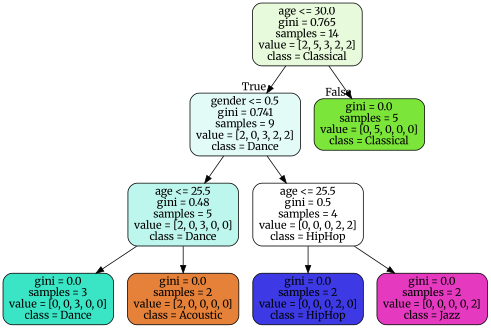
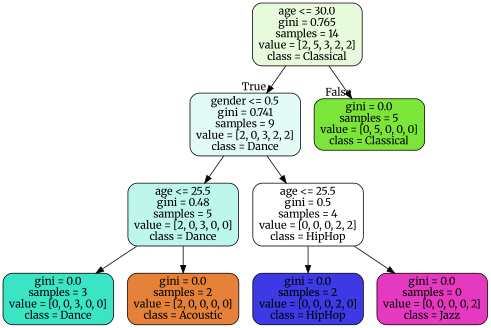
(432, 299) -> (432, 299)
